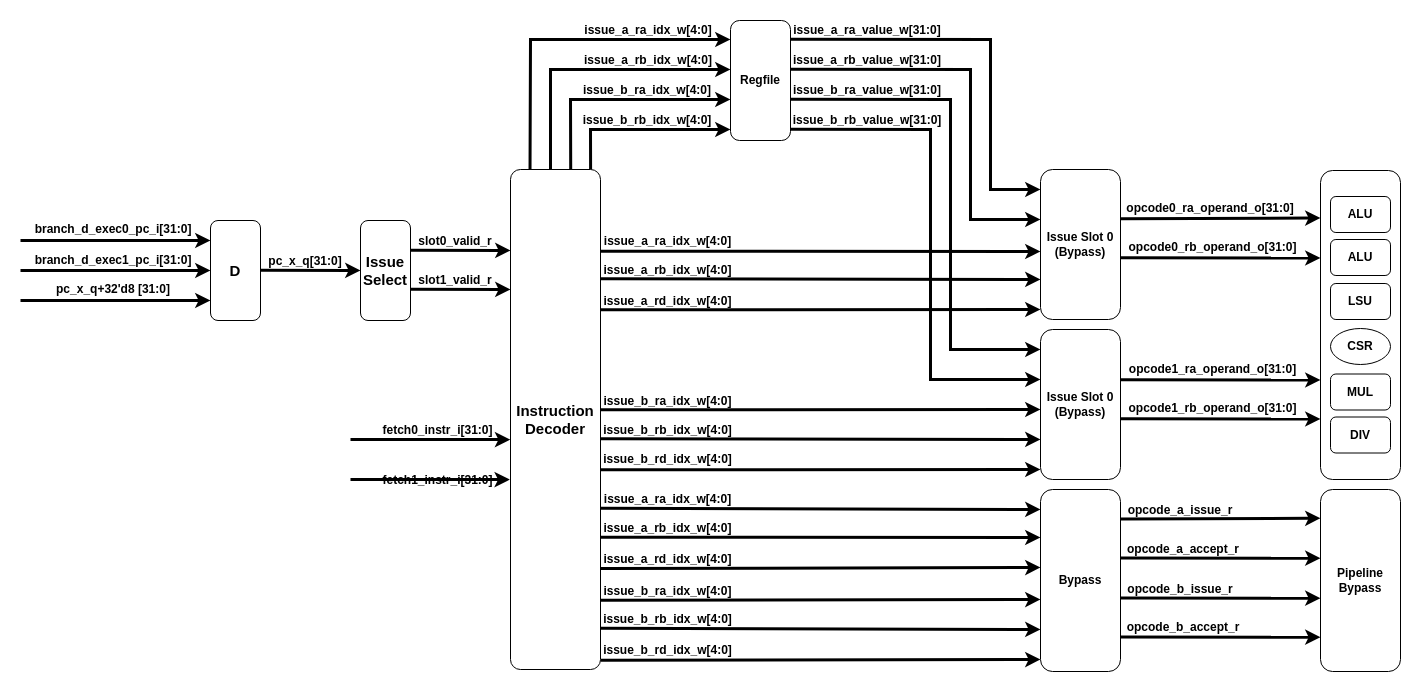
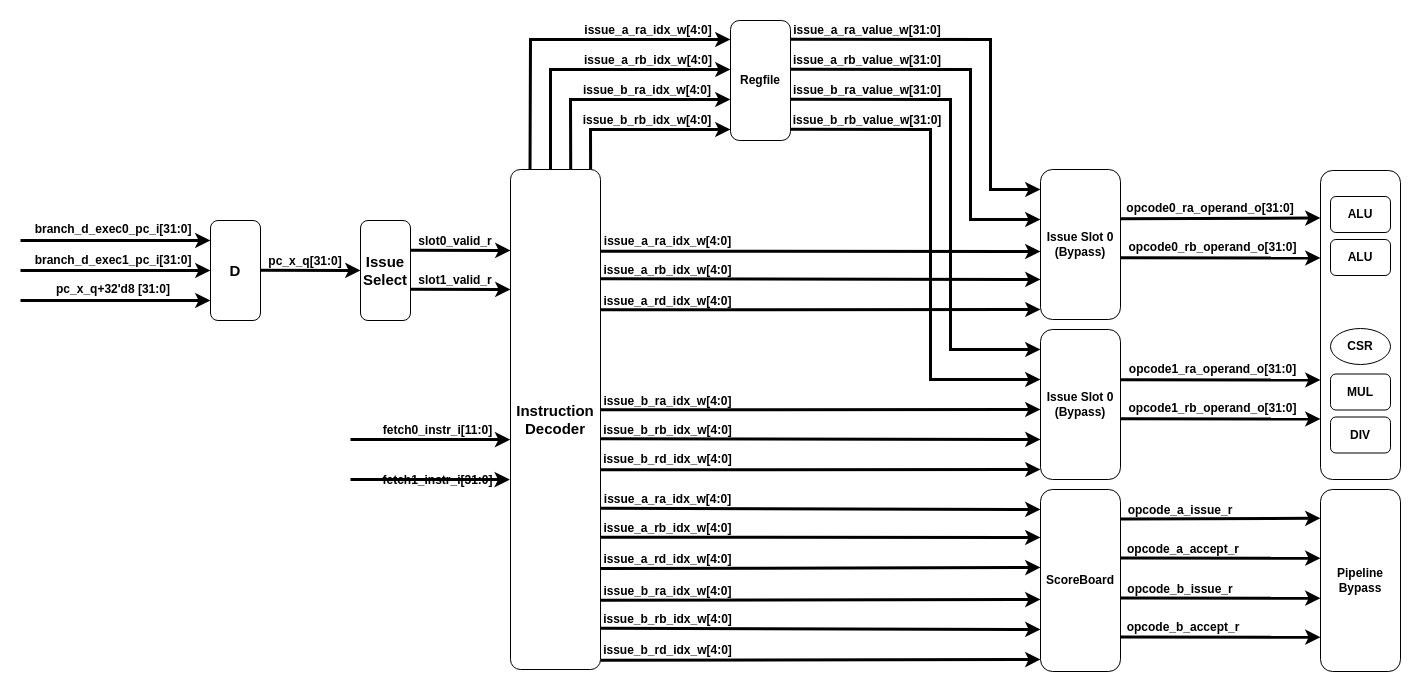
(1361, 302) -> none
(438, 431) -> (438, 431)
(1081, 581) -> (1081, 581)
